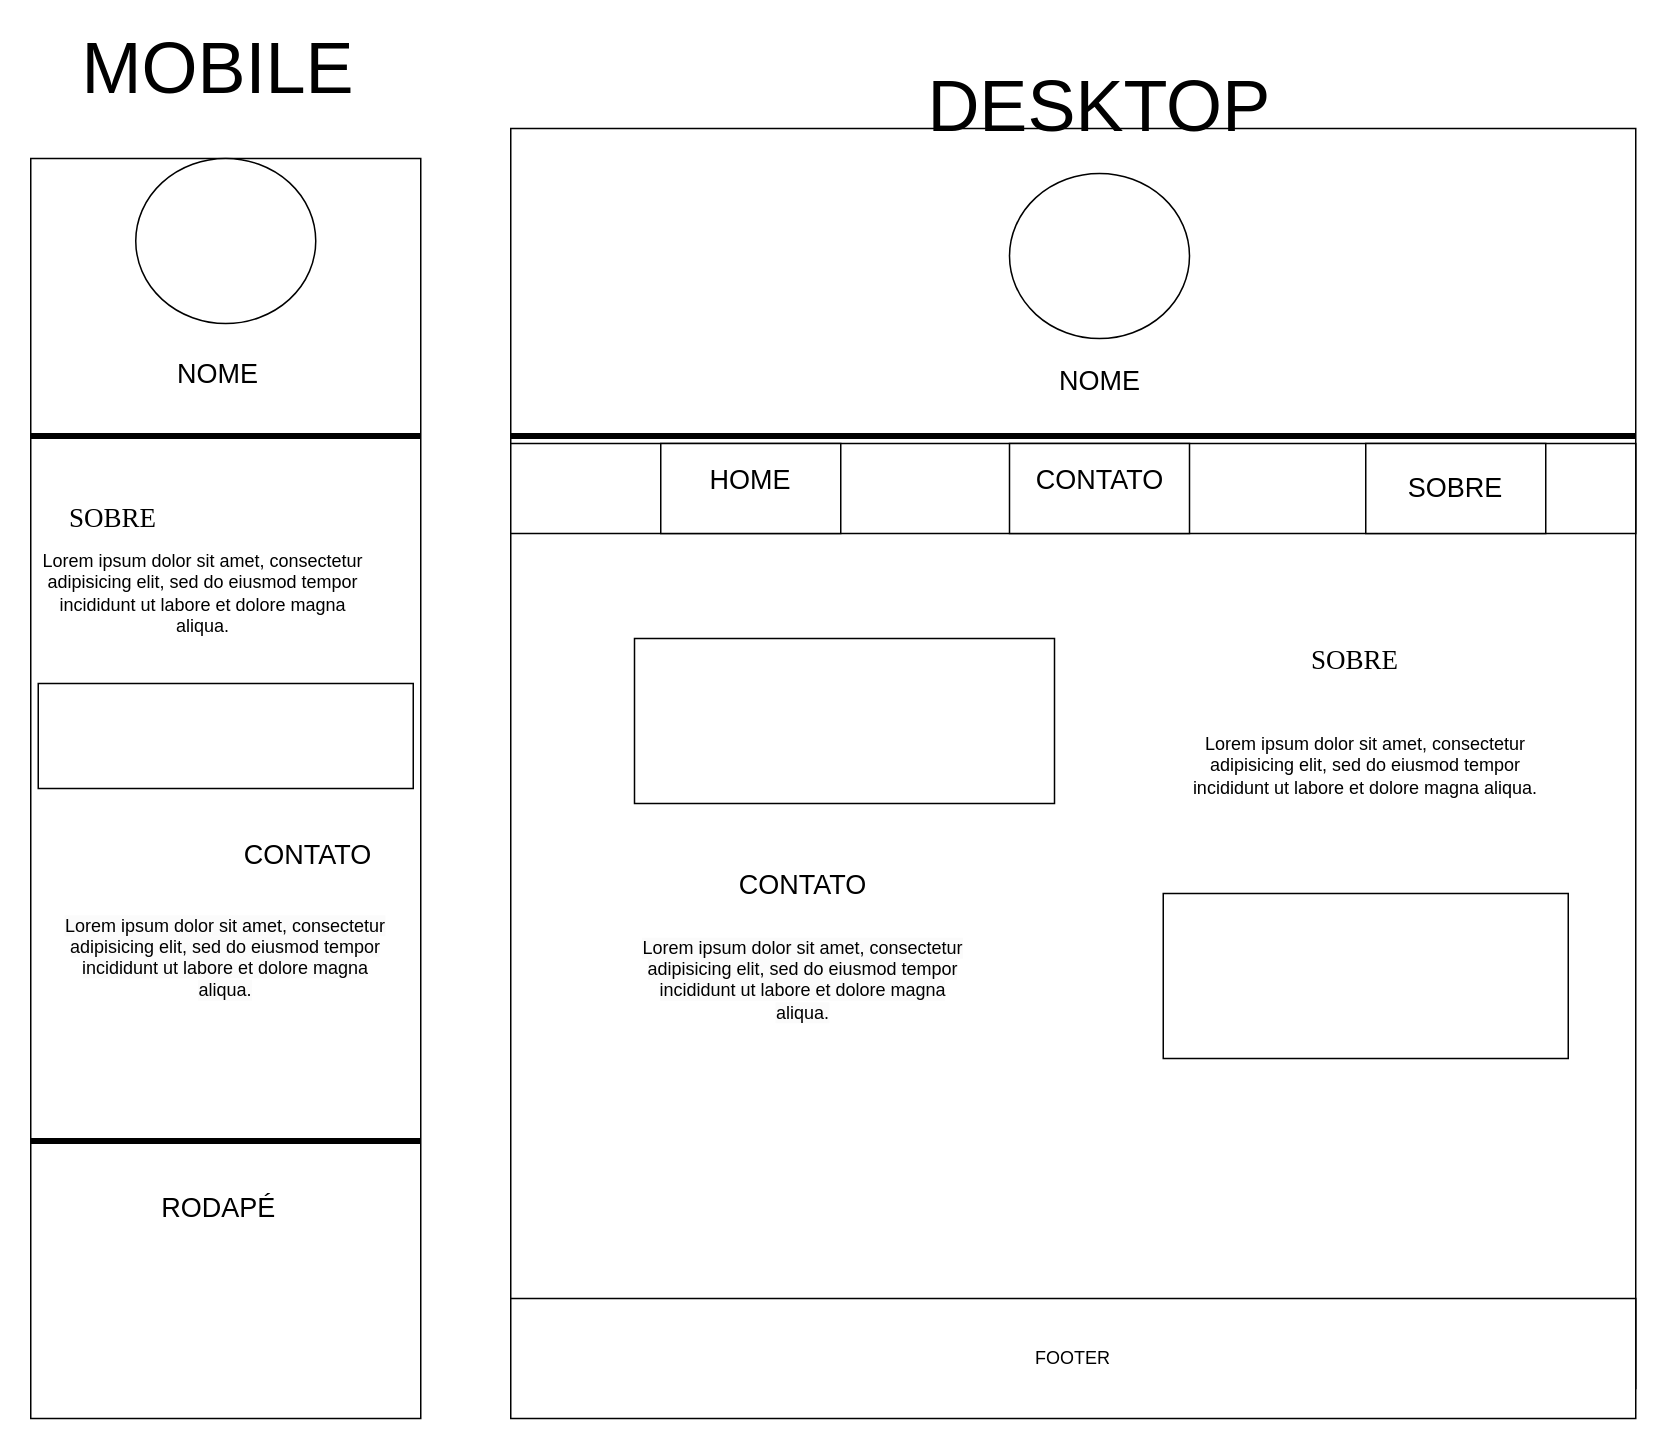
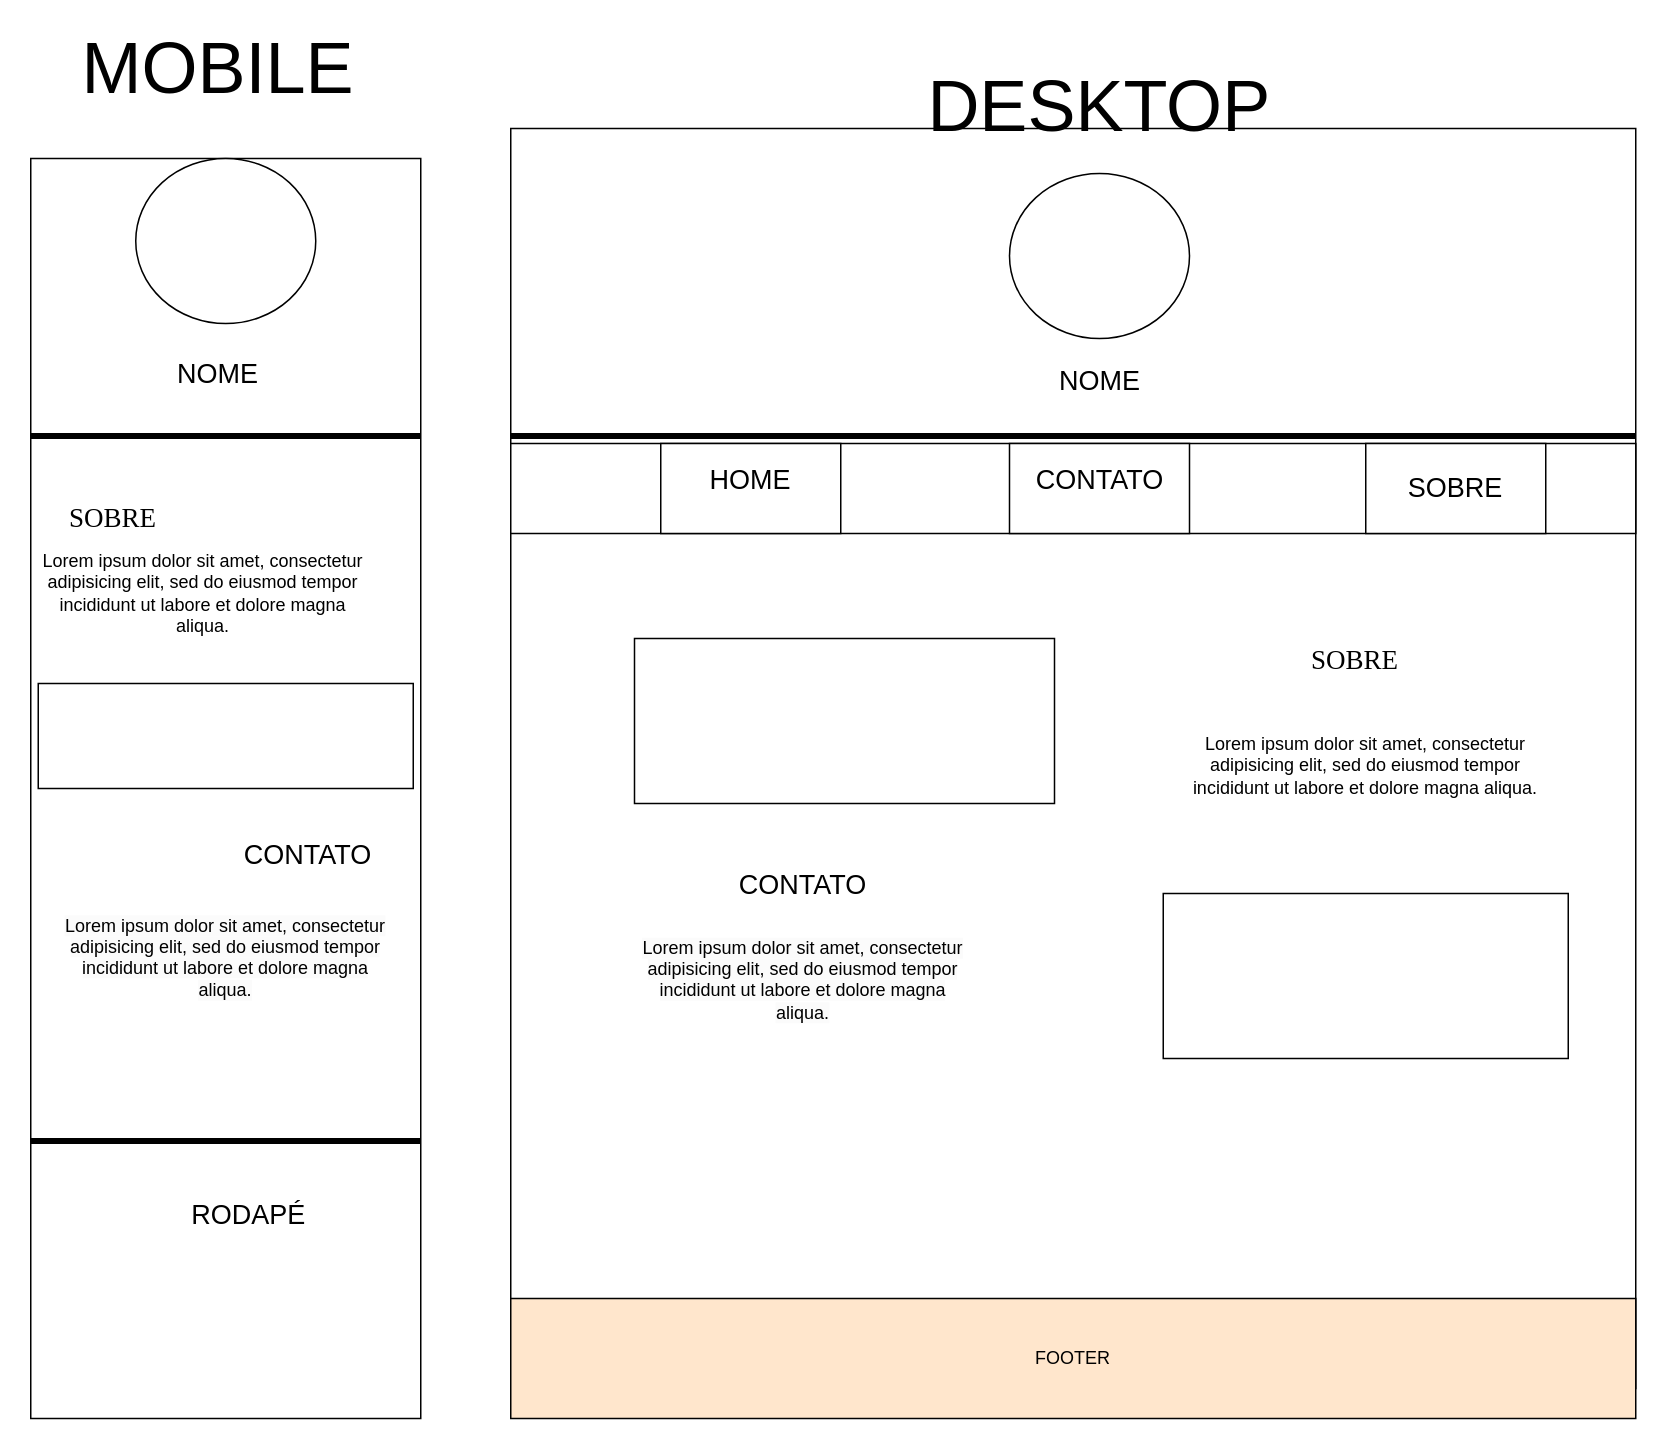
(218, 1208) -> (248, 1216)
(1073, 1358) -> (1073, 1358)
